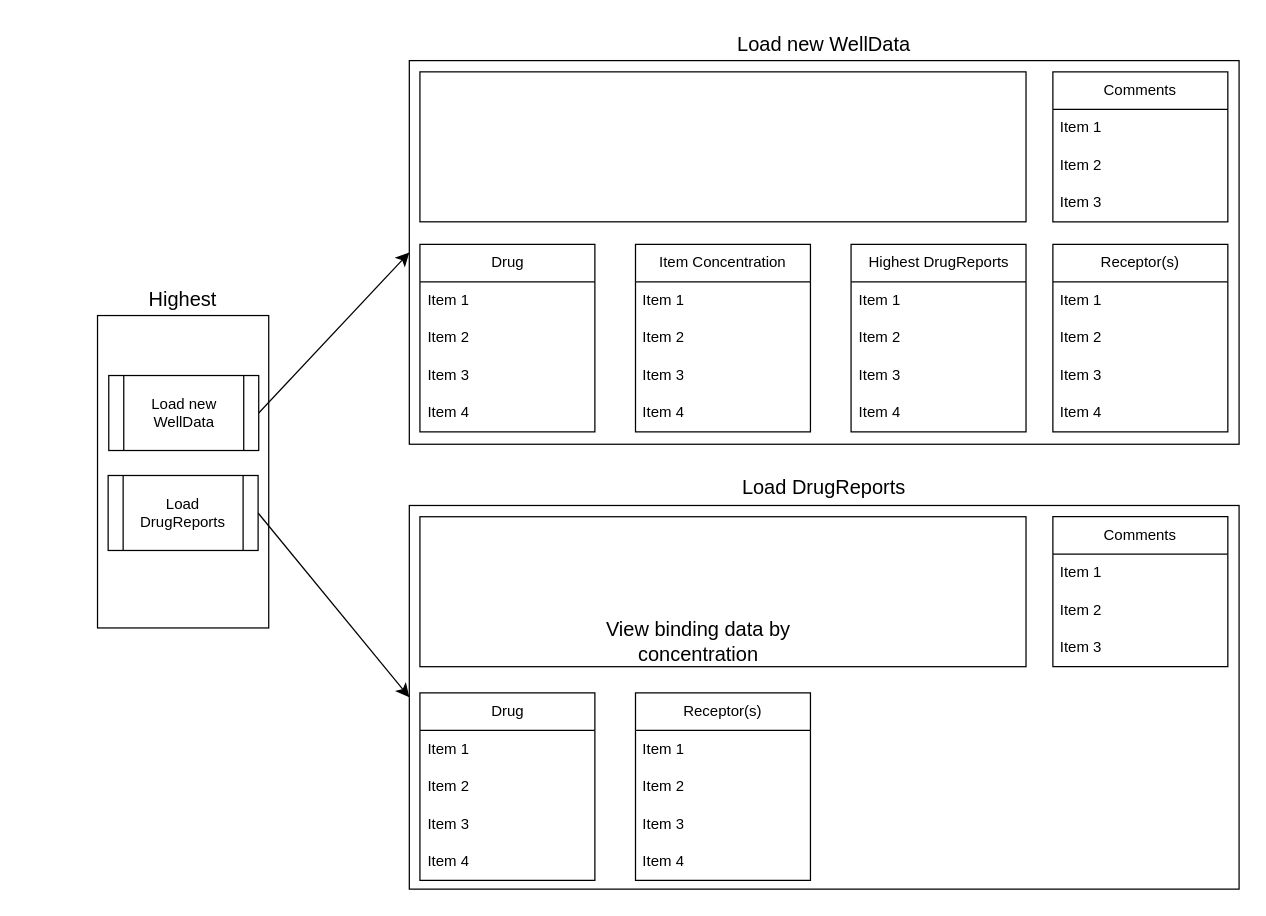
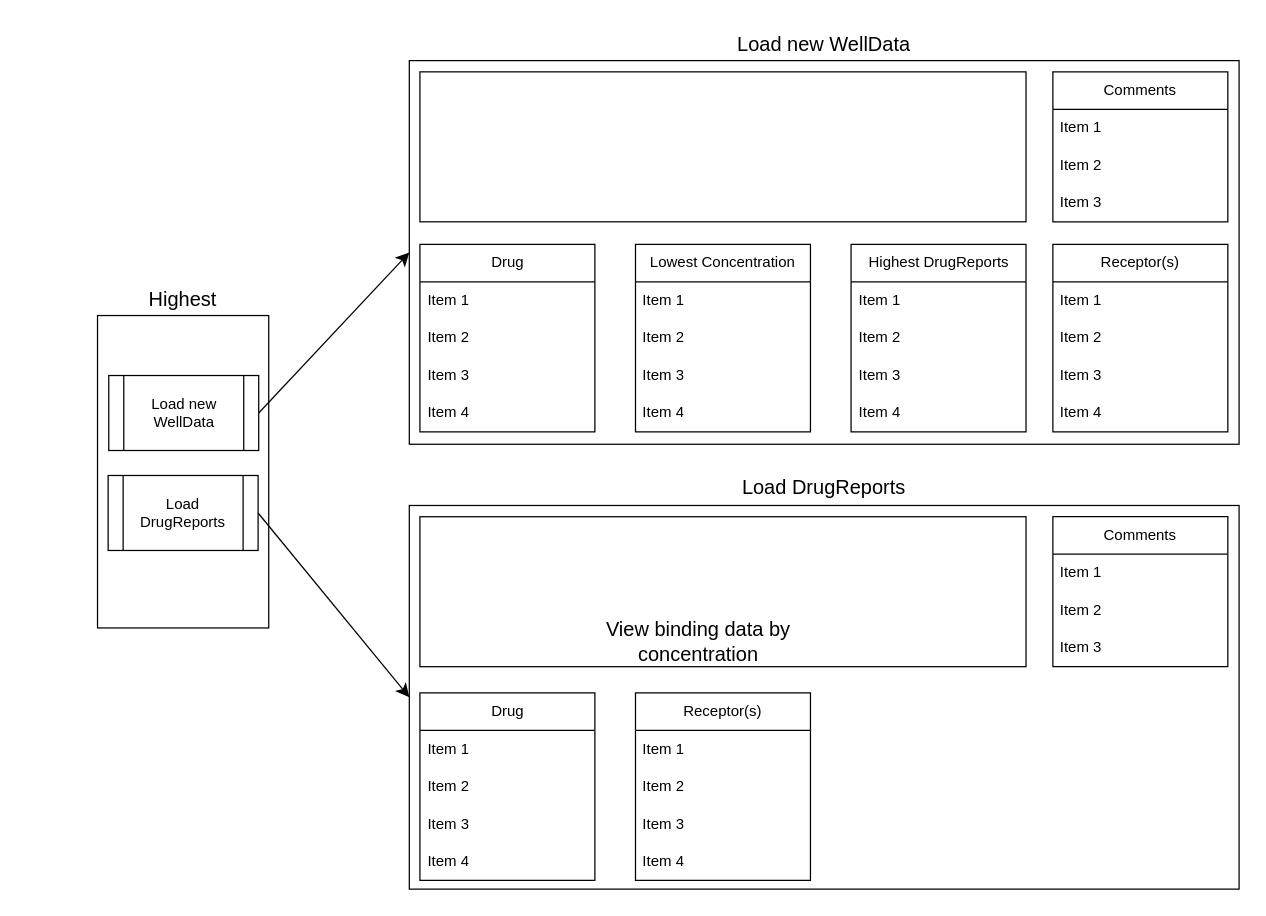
(723, 263) -> (723, 263)
